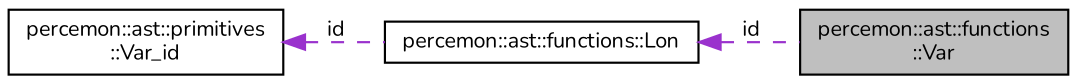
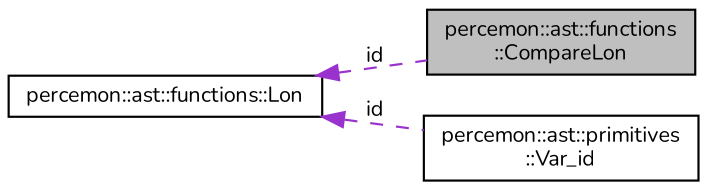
(345, 42) -> (384, 125)
(934, 42) -> (561, 42)
